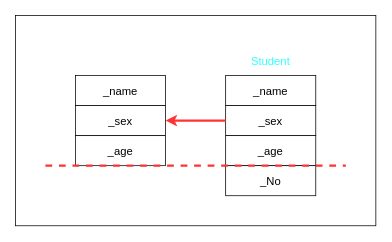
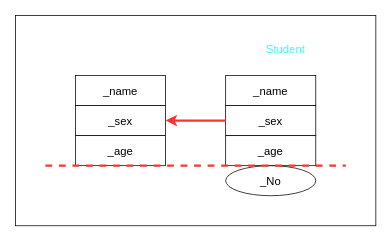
(270, 60) -> (285, 49)
(270, 180) -> (270, 180)
